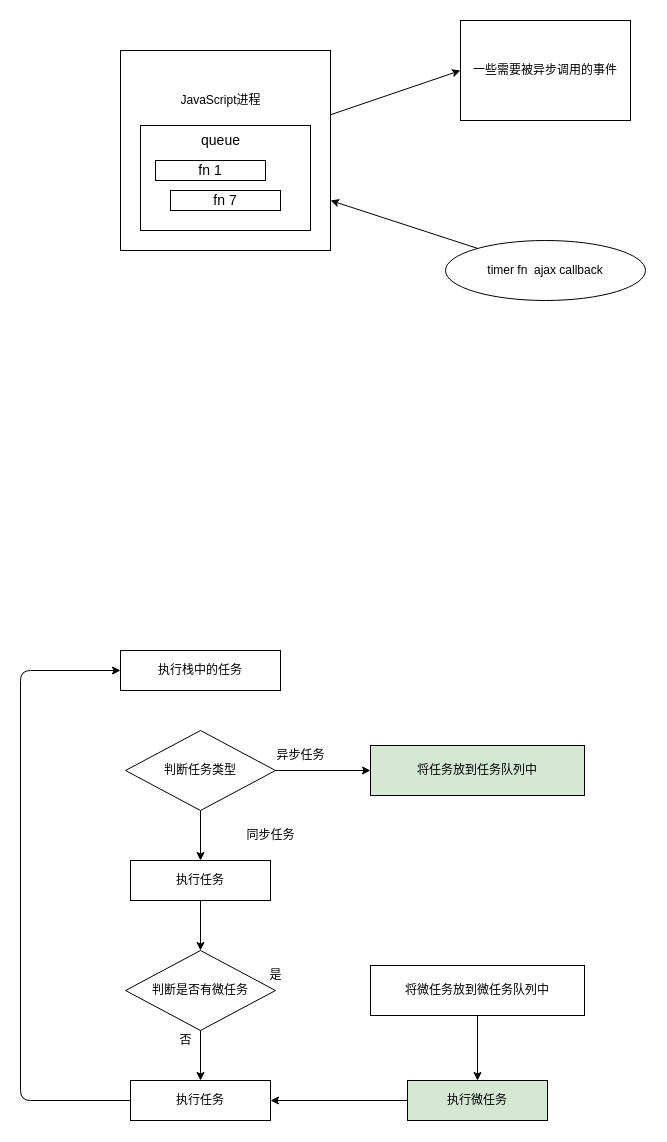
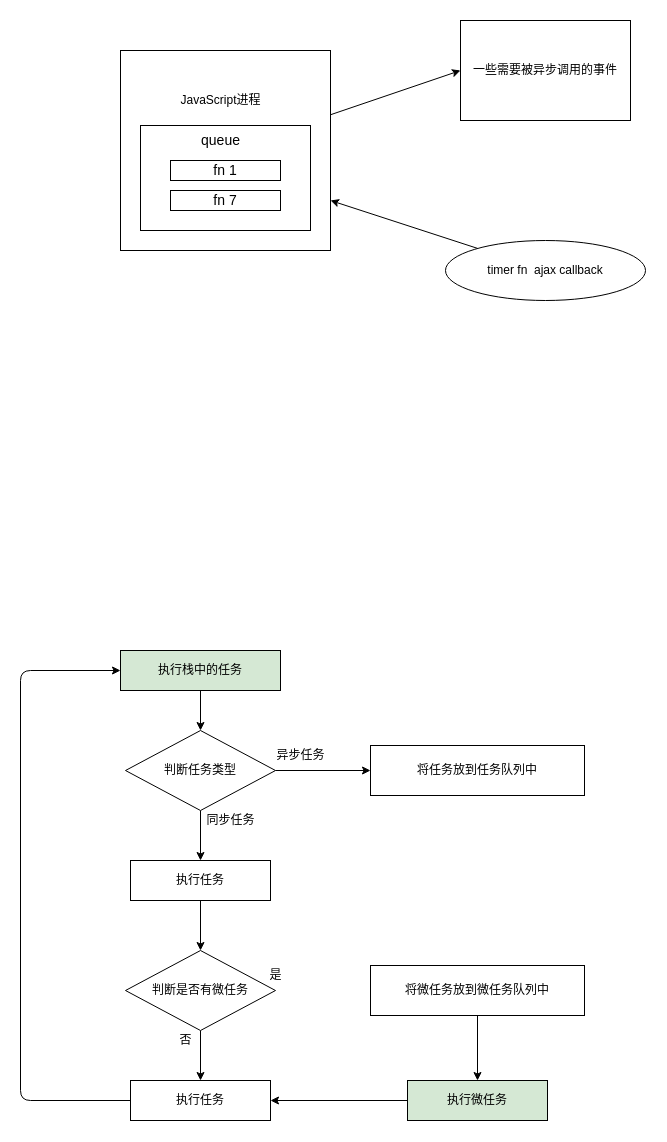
(211, 171) -> (226, 171)
(201, 671) -> (201, 671)
none -> (201, 707)
(478, 771) -> (478, 771)
(271, 836) -> (231, 821)
